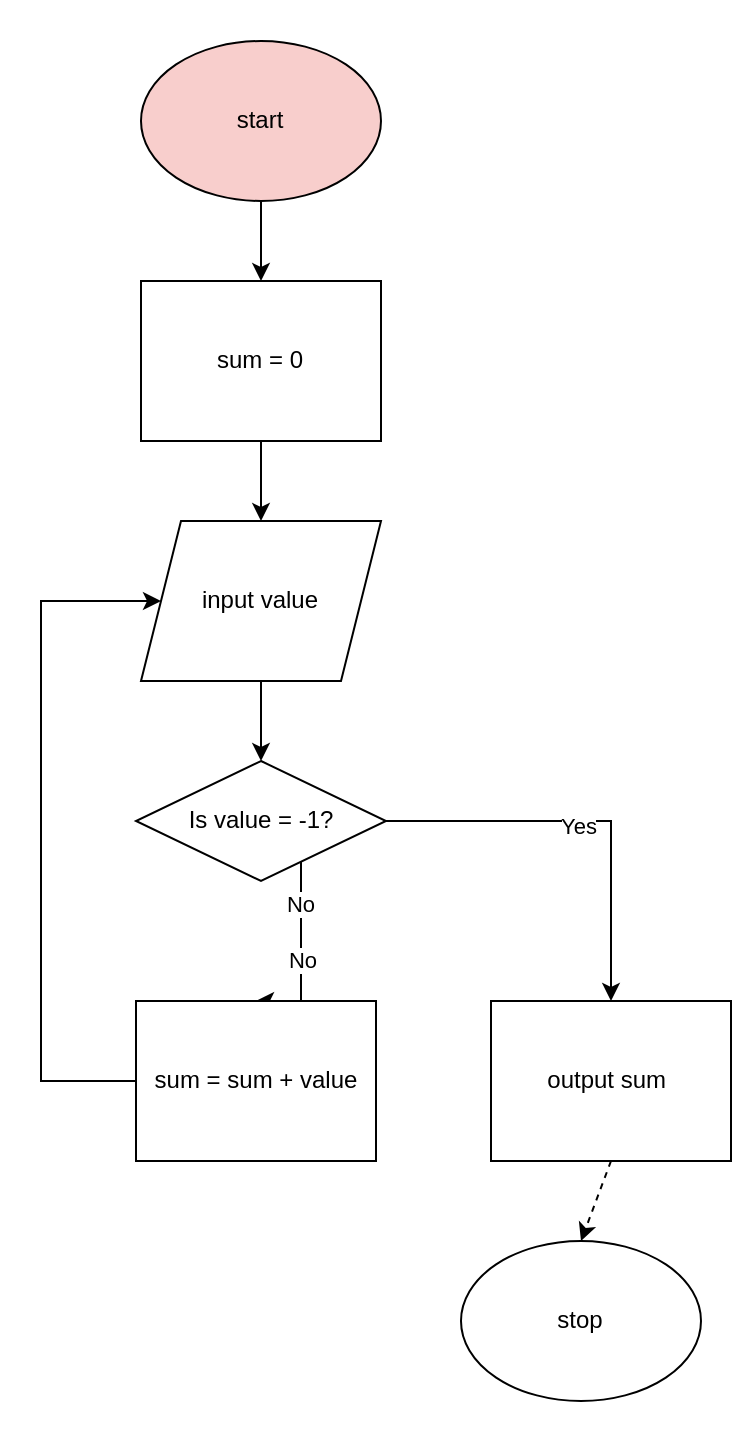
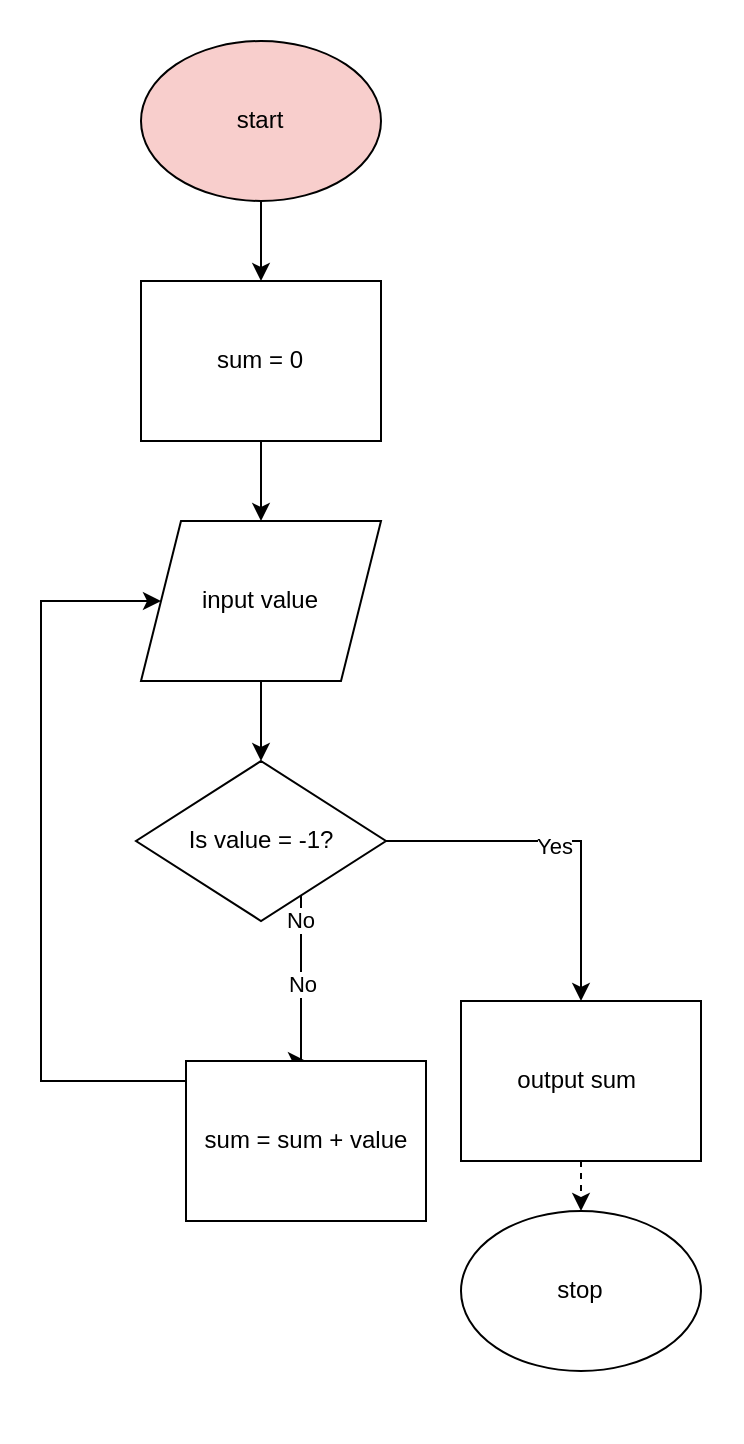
(261, 821) -> (261, 841)
(256, 1081) -> (306, 1141)
(611, 1081) -> (581, 1081)
(581, 1321) -> (581, 1291)
